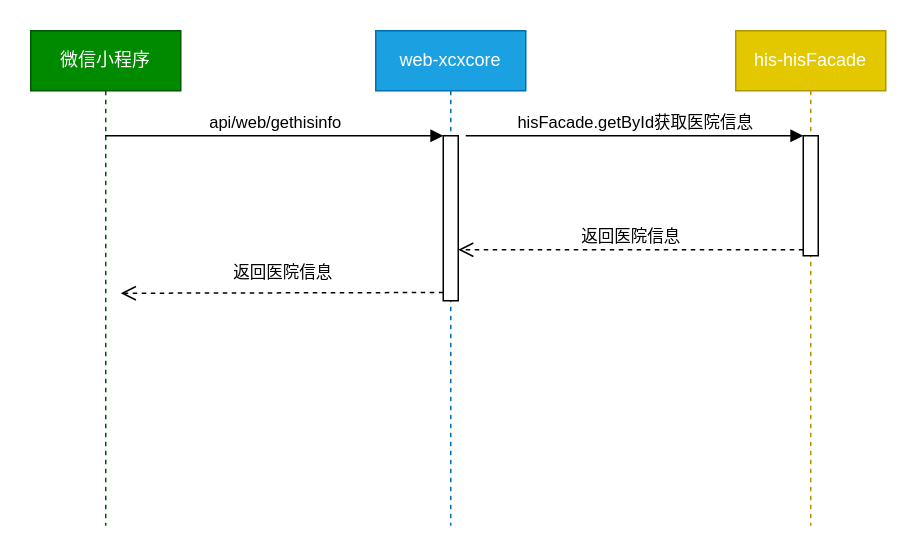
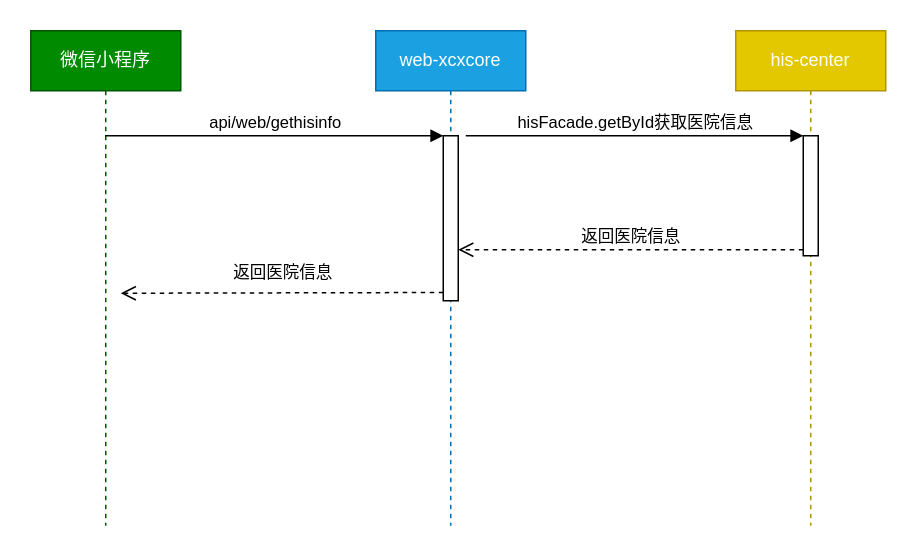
(811, 61) -> (811, 61)
